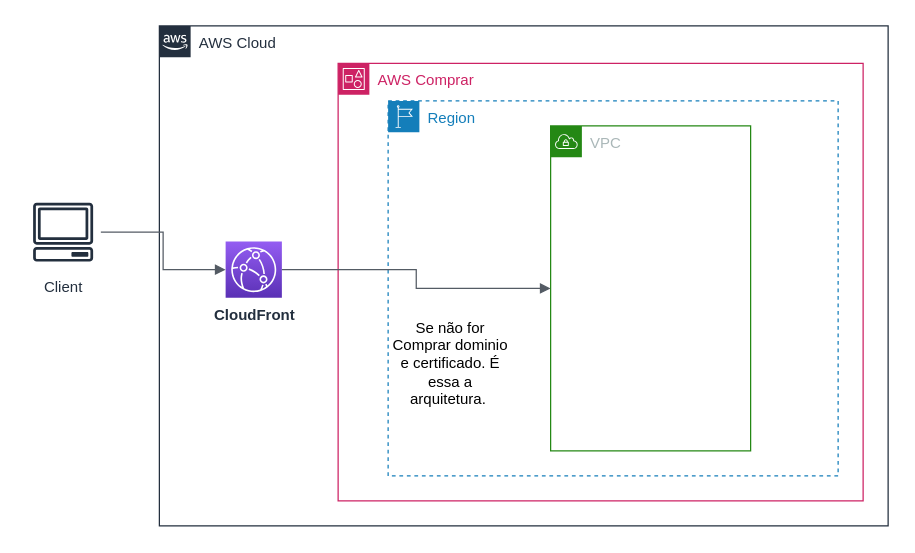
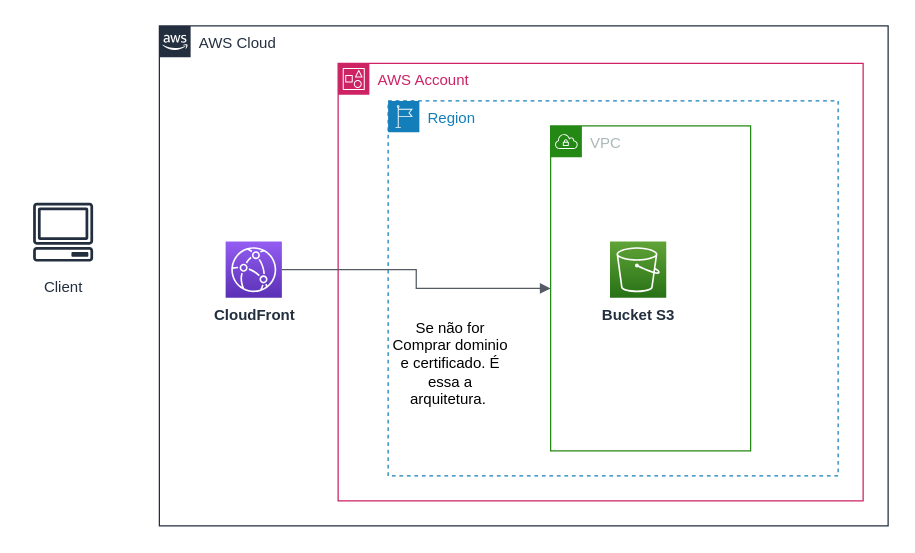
(422, 81) -> (422, 81)
(163, 245) -> none
none -> (638, 269)
